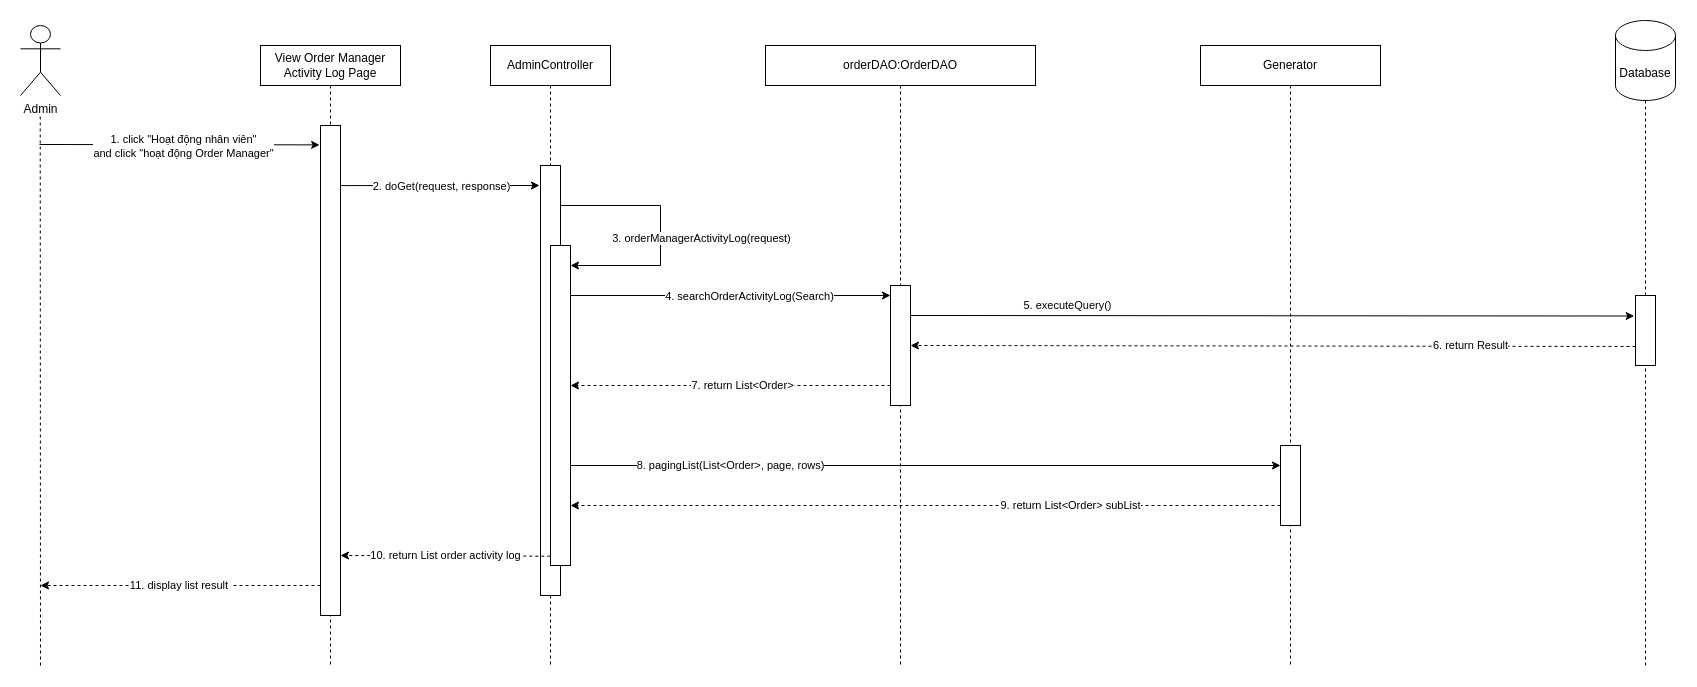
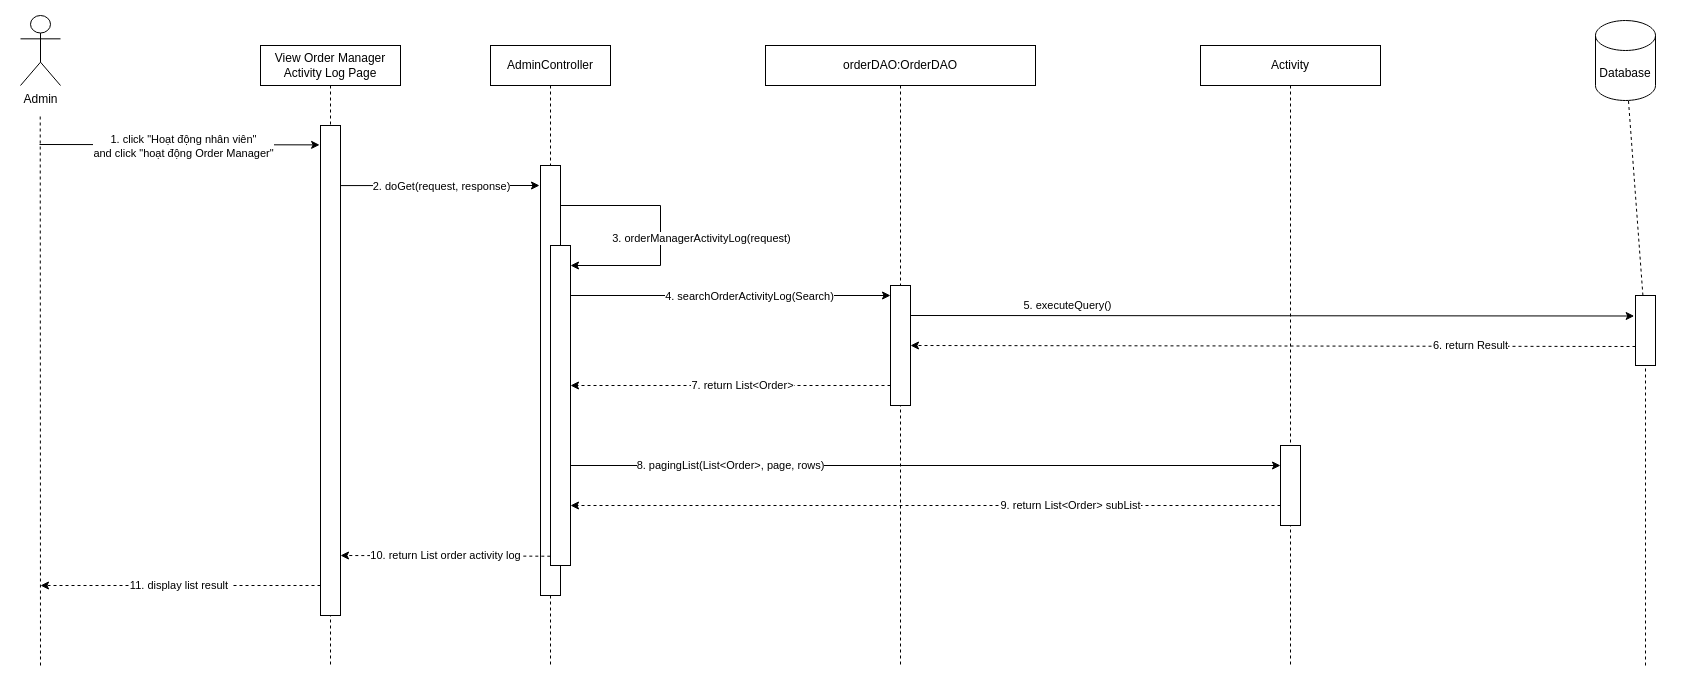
(41, 61) -> (41, 51)
(1646, 61) -> (1626, 61)
(1291, 66) -> (1291, 66)
